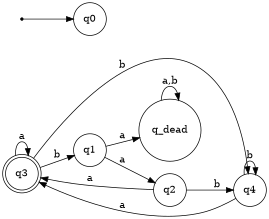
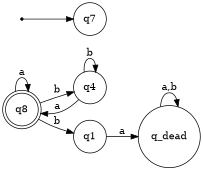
(90, 19) -> (90, 19)
(22, 174) -> (22, 110)
(170, 190) -> none
